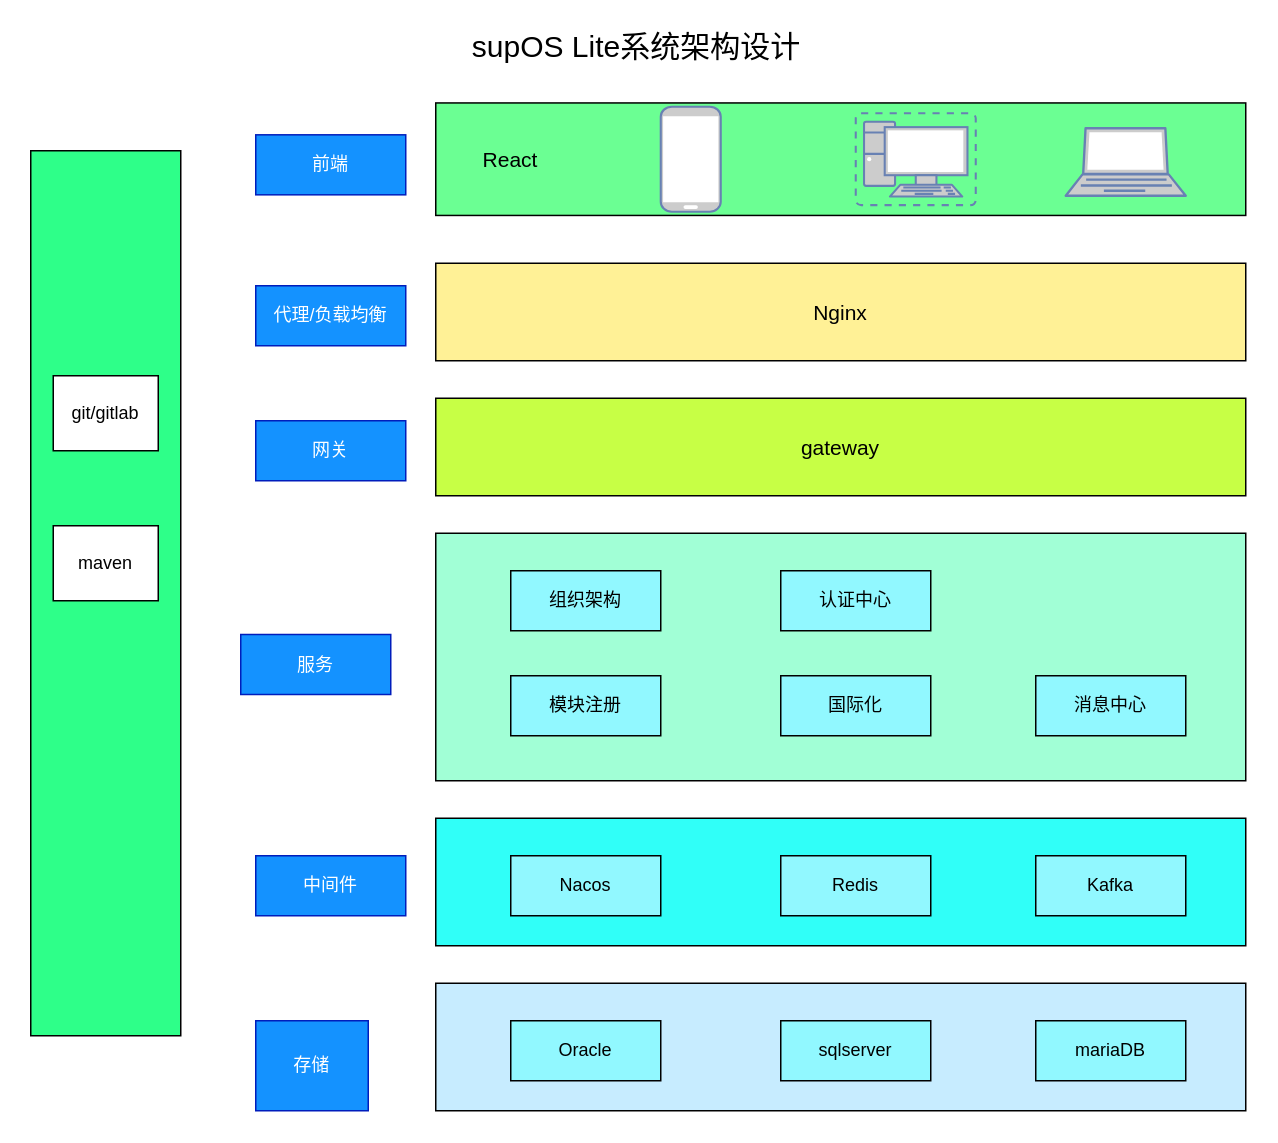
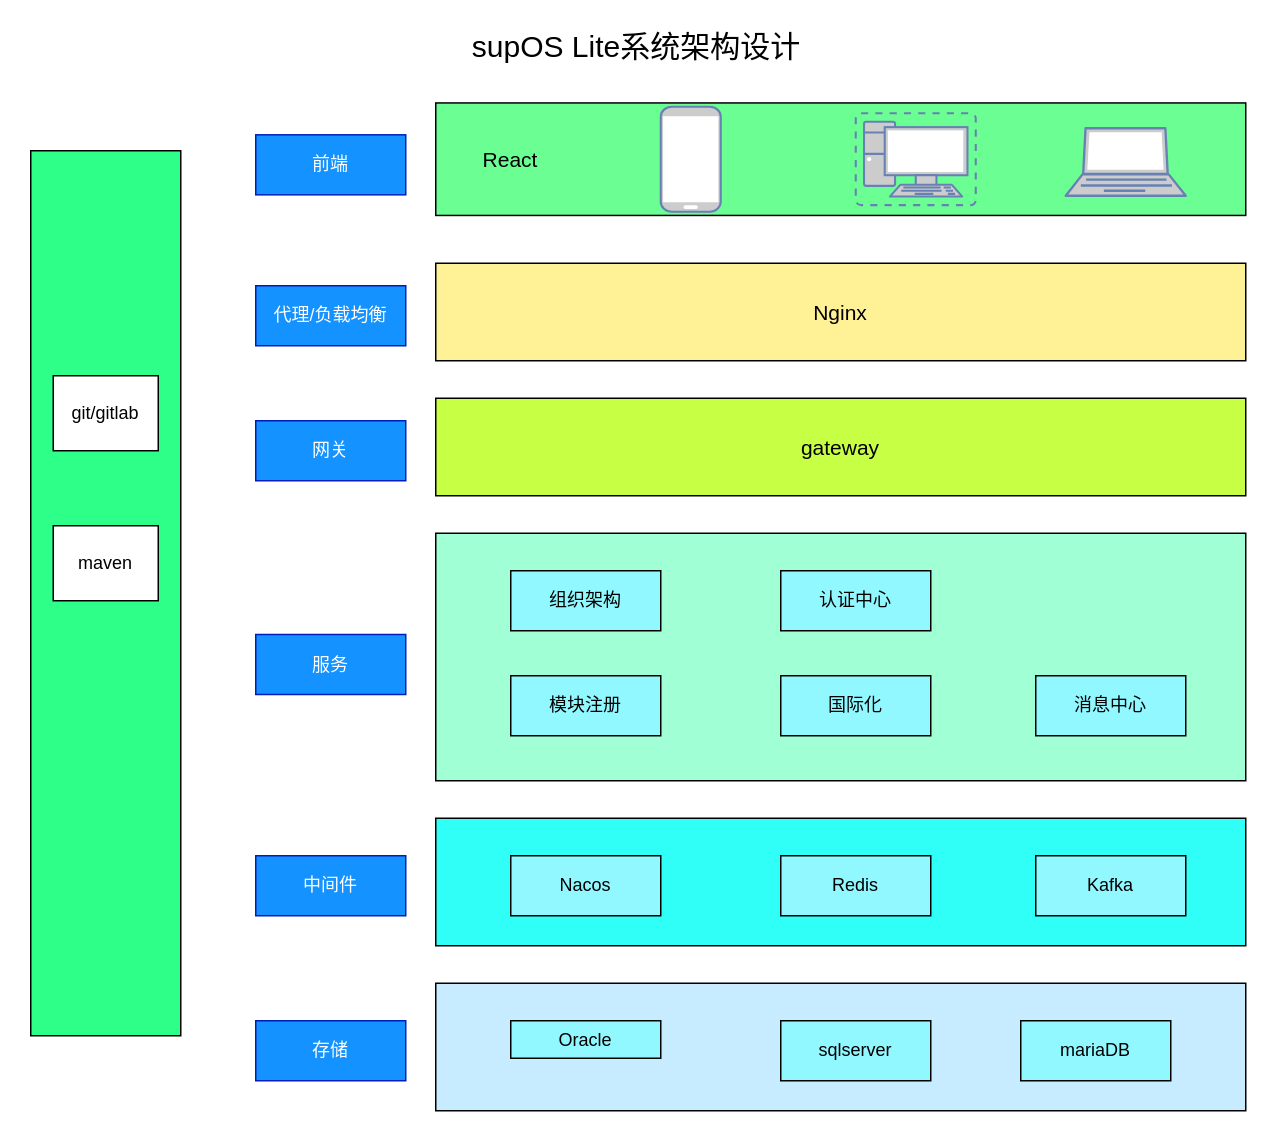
(316, 665) -> (331, 665)
(586, 1051) -> (586, 1040)
(1111, 1051) -> (1096, 1051)
(312, 1066) -> (331, 1051)
